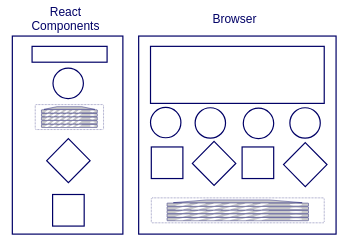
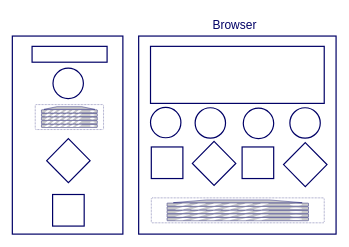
(66, 18) -> none
(235, 18) -> (235, 24)
